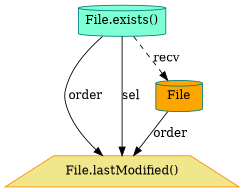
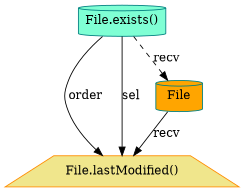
(171, 134) -> (167, 134)
